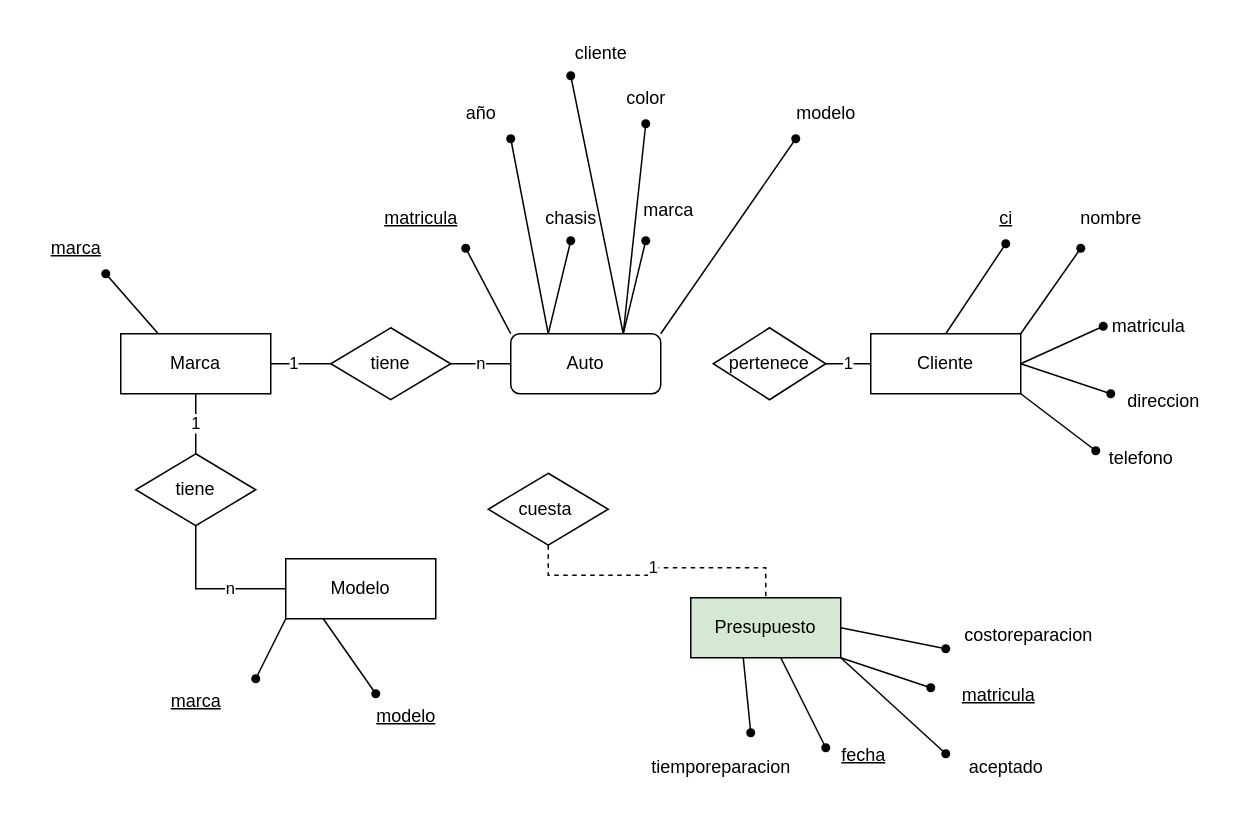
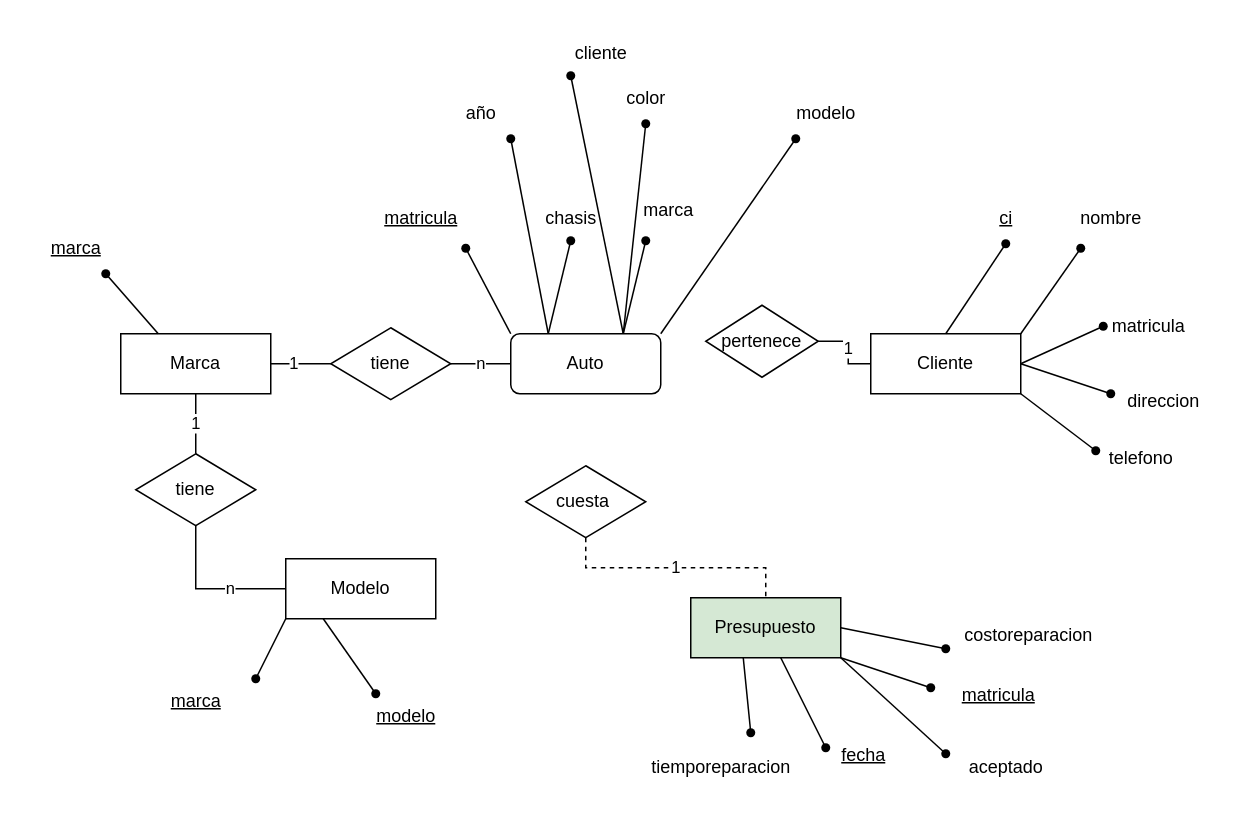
(770, 364) -> (762, 341)
(548, 509) -> (586, 502)
